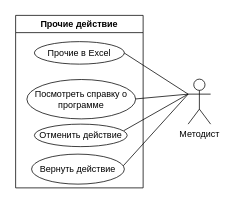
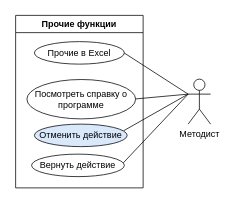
(79, 24) -> (79, 24)
(81, 135) -> (81, 135)
(78, 169) -> (78, 165)
